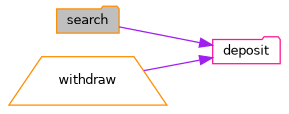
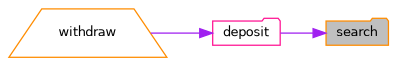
(160, 35) -> (297, 33)
